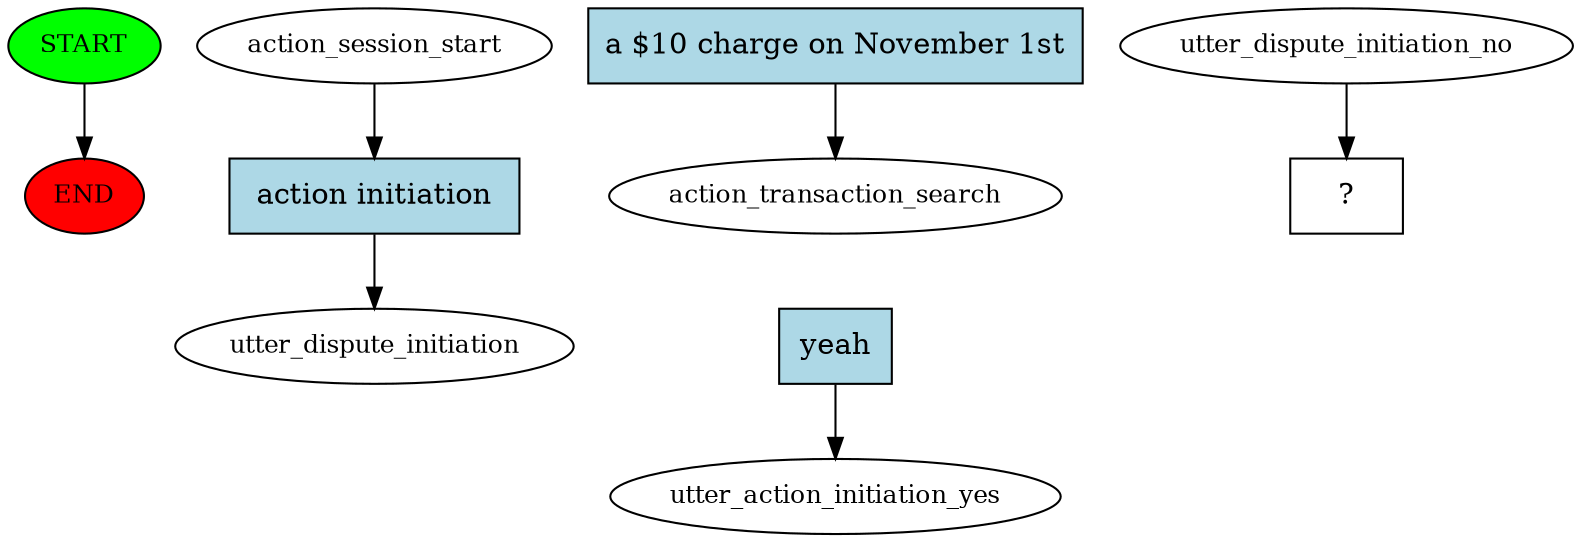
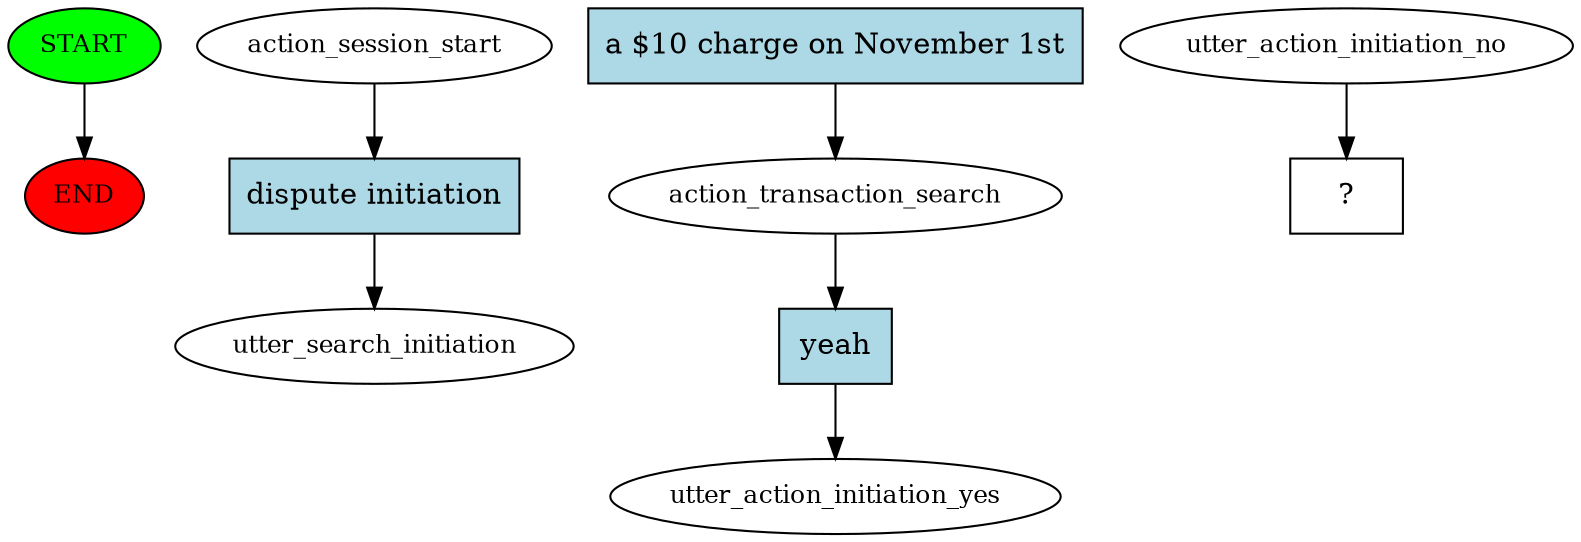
(1347, 46) -> (1347, 46)
(374, 196) -> (374, 196)
none -> (835, 261)
(374, 346) -> (374, 346)
